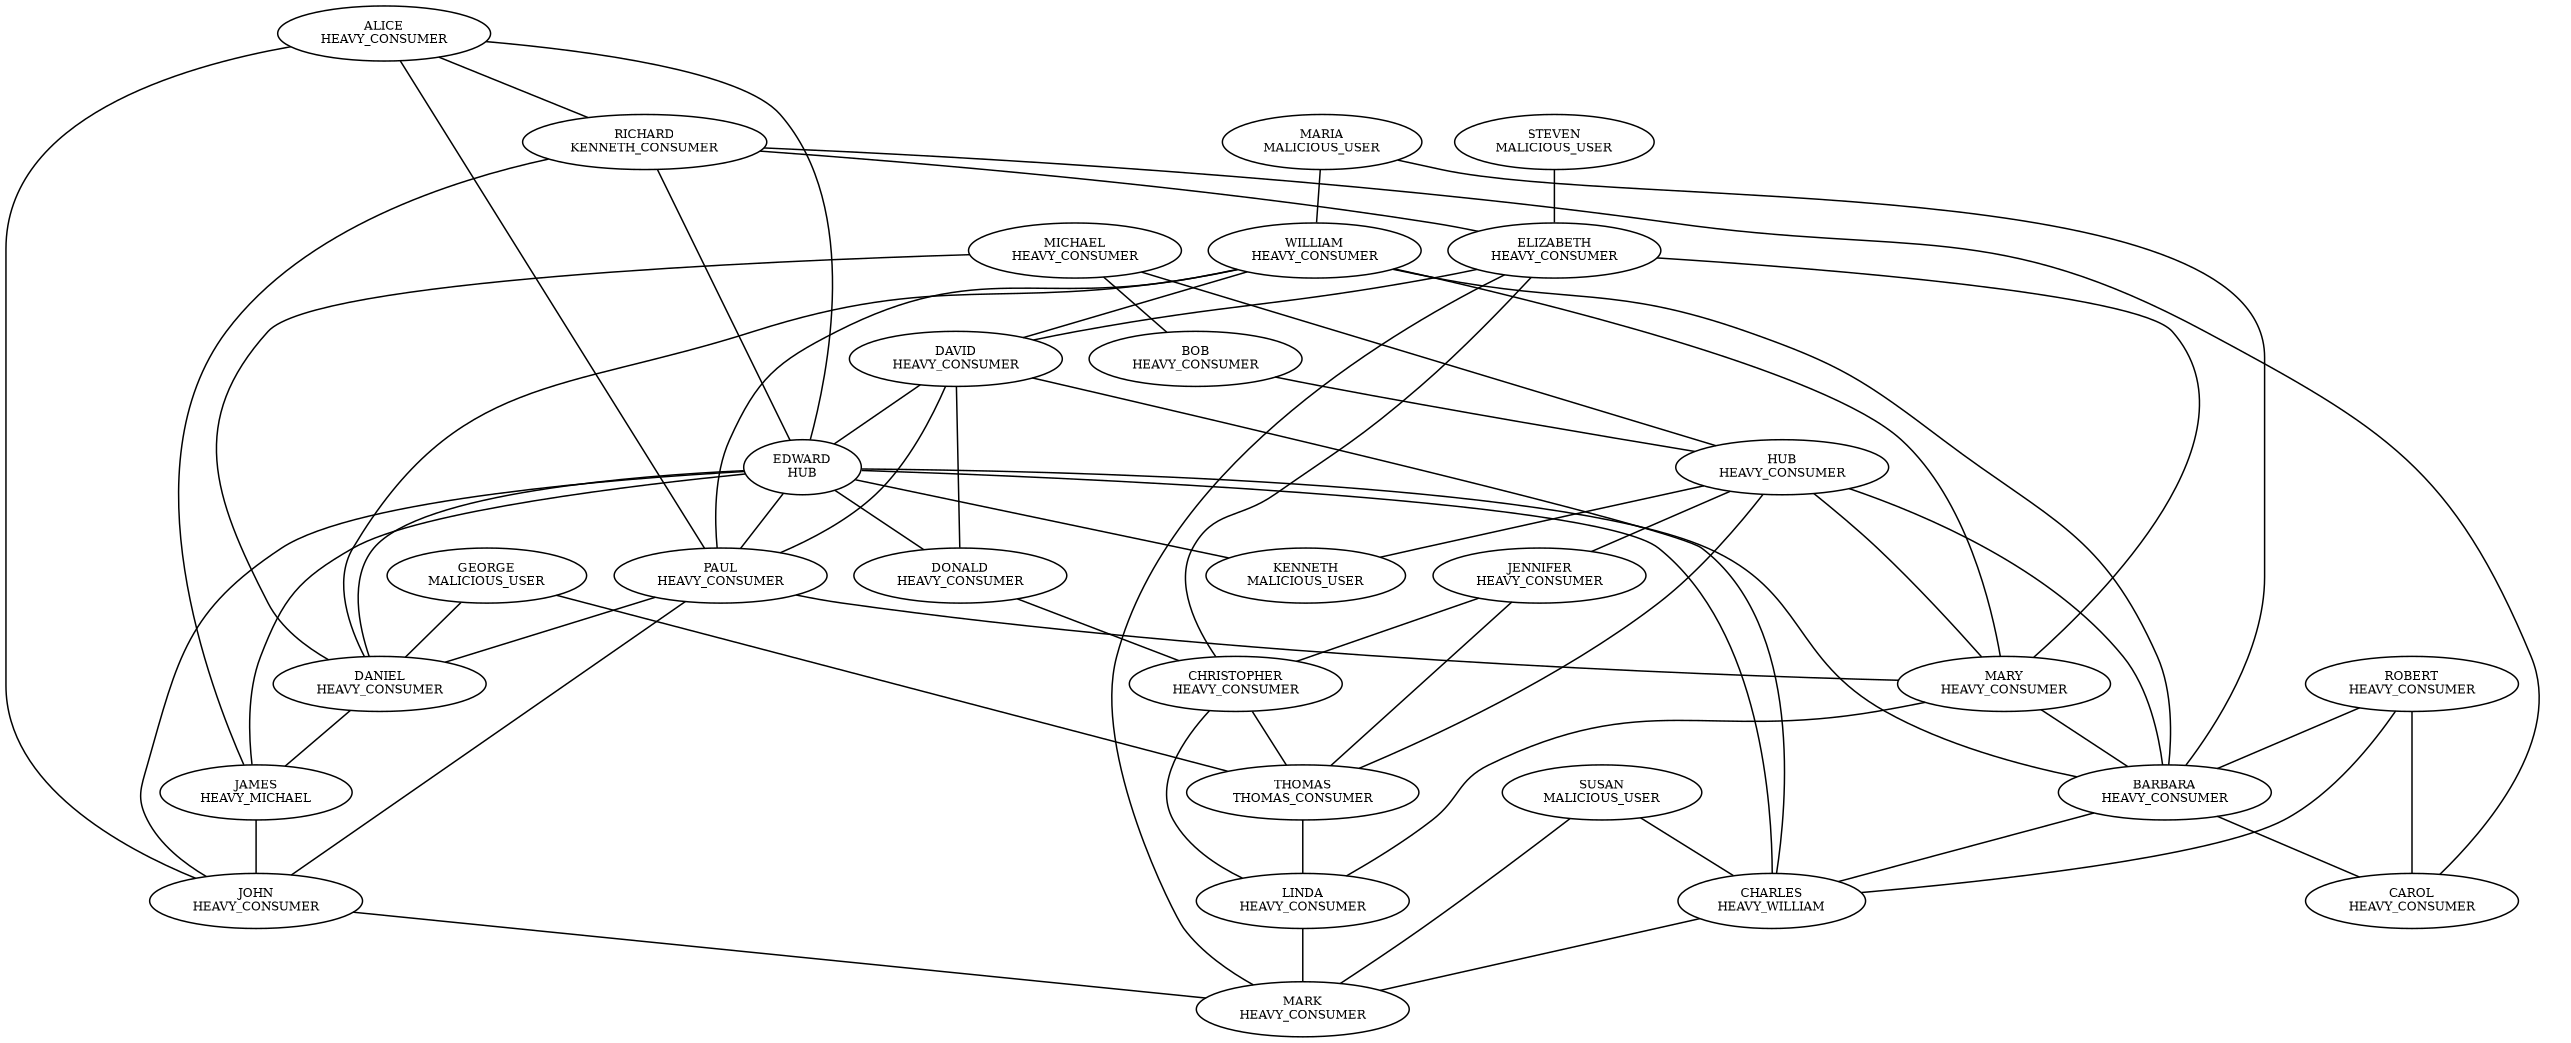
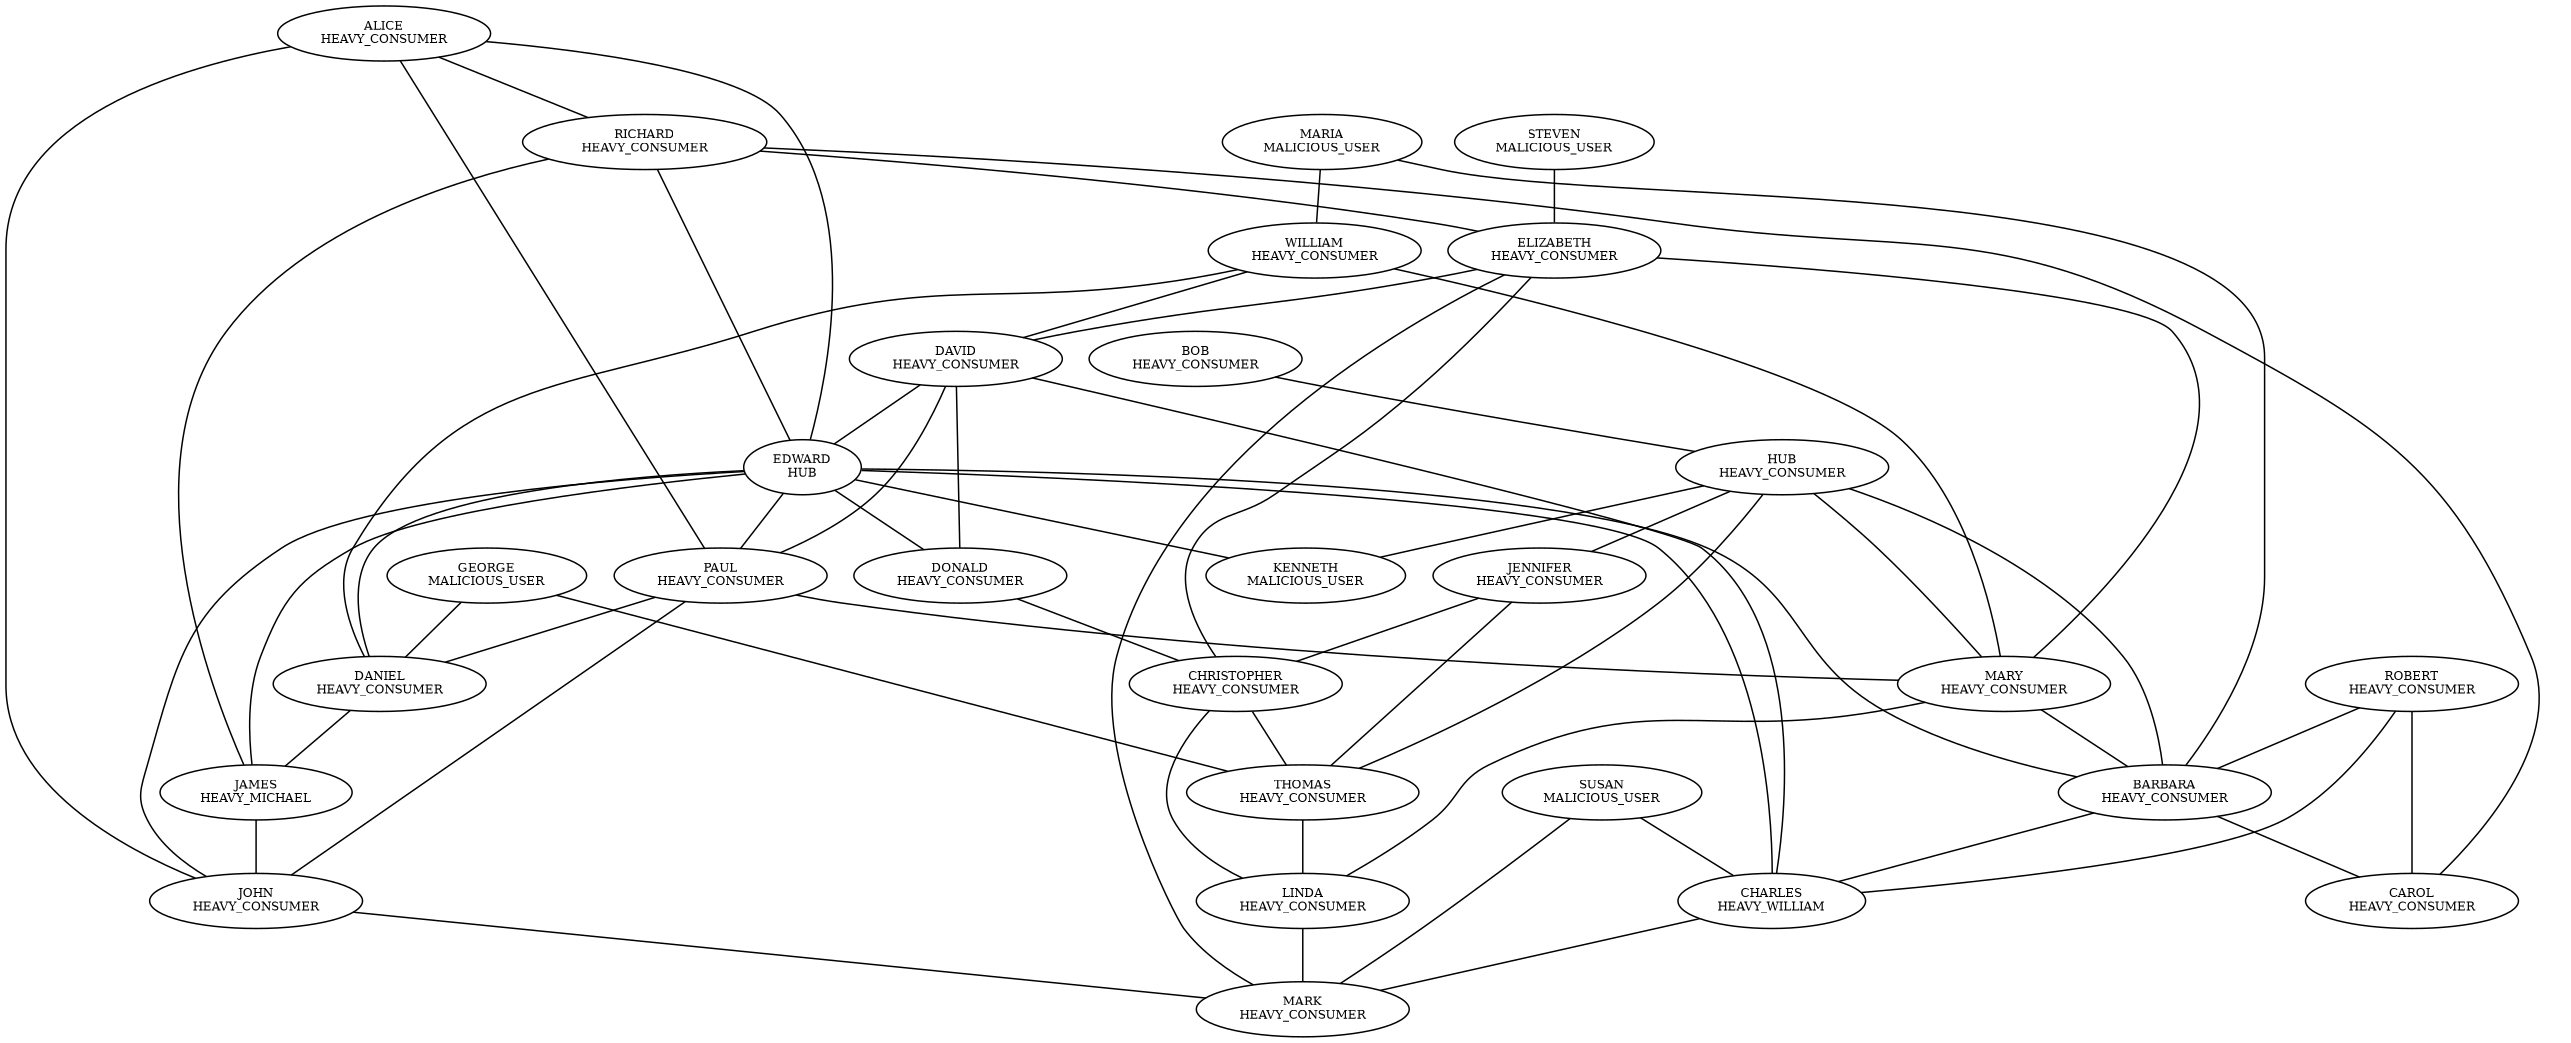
(645, 142) -> (645, 142)
(1075, 251) -> none
(871, 317) -> none
(1876, 392) -> none
(1303, 792) -> (1303, 792)
